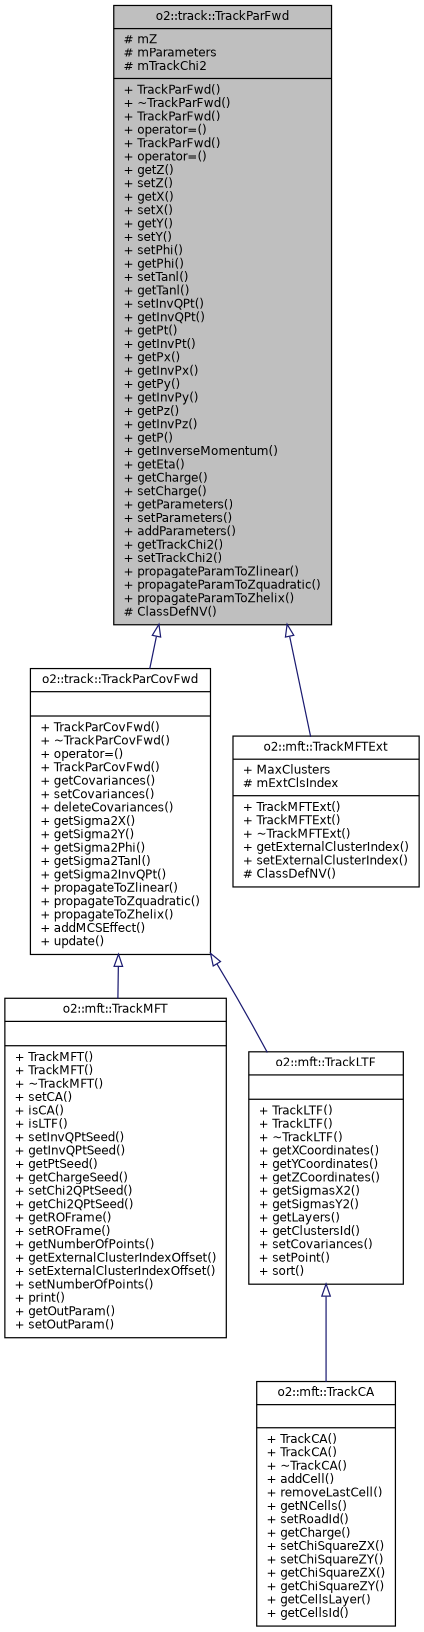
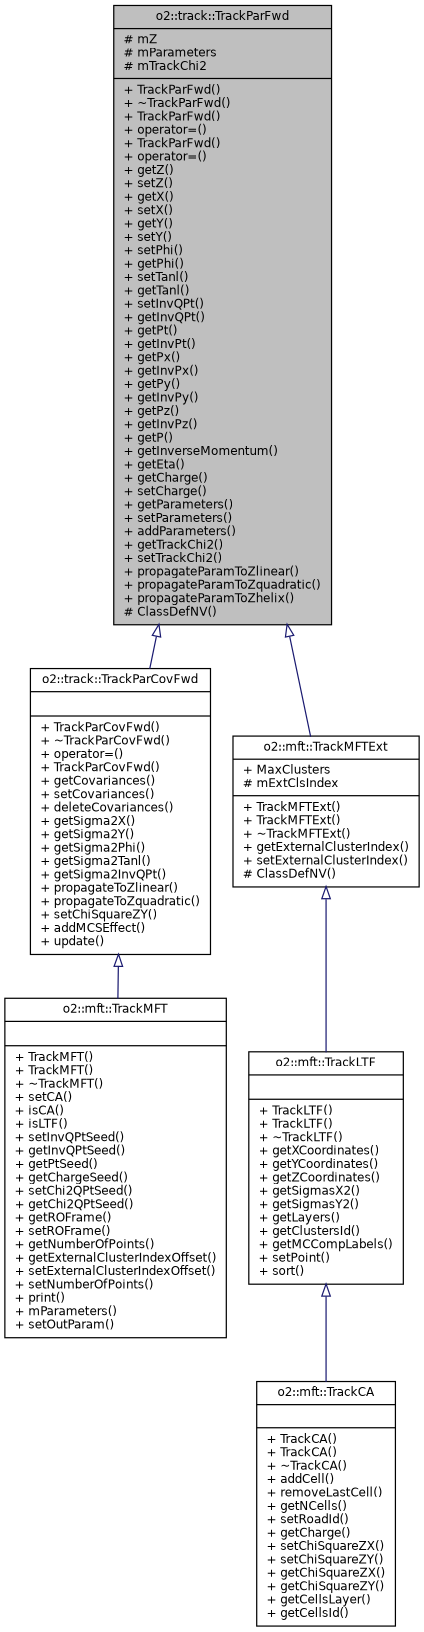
(107, 915) -> (99, 915)
(243, 1008) -> (326, 976)
(316, 1245) -> (326, 1245)
(65, 1312) -> (66, 1312)
